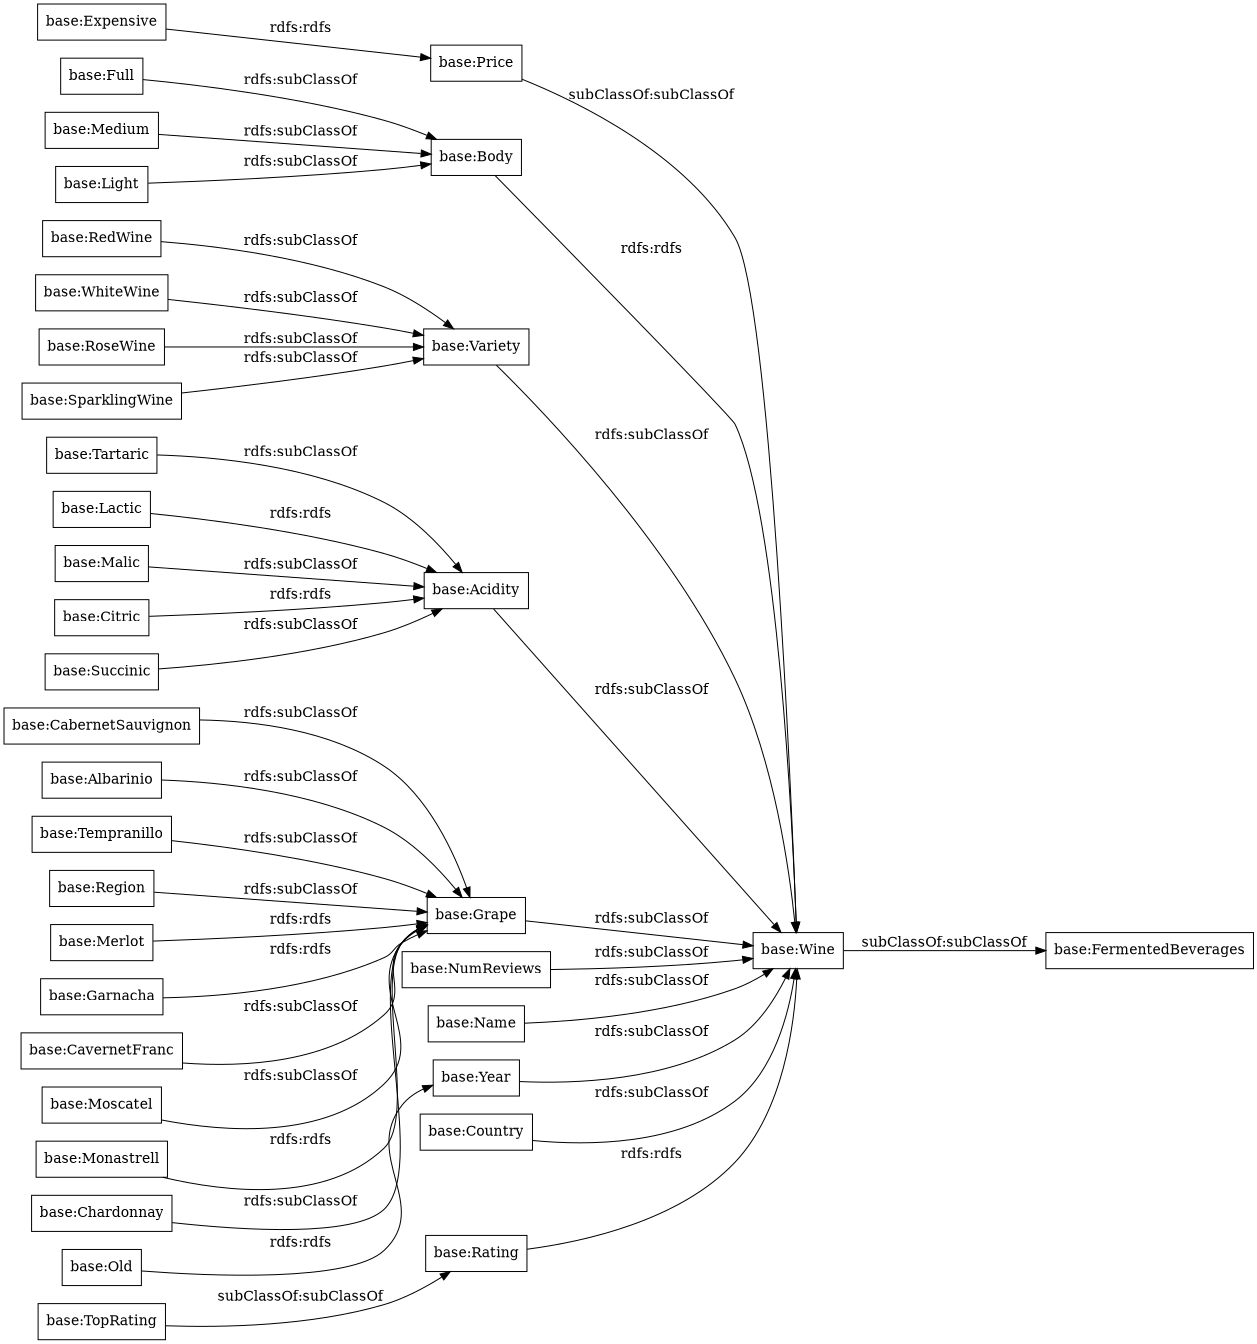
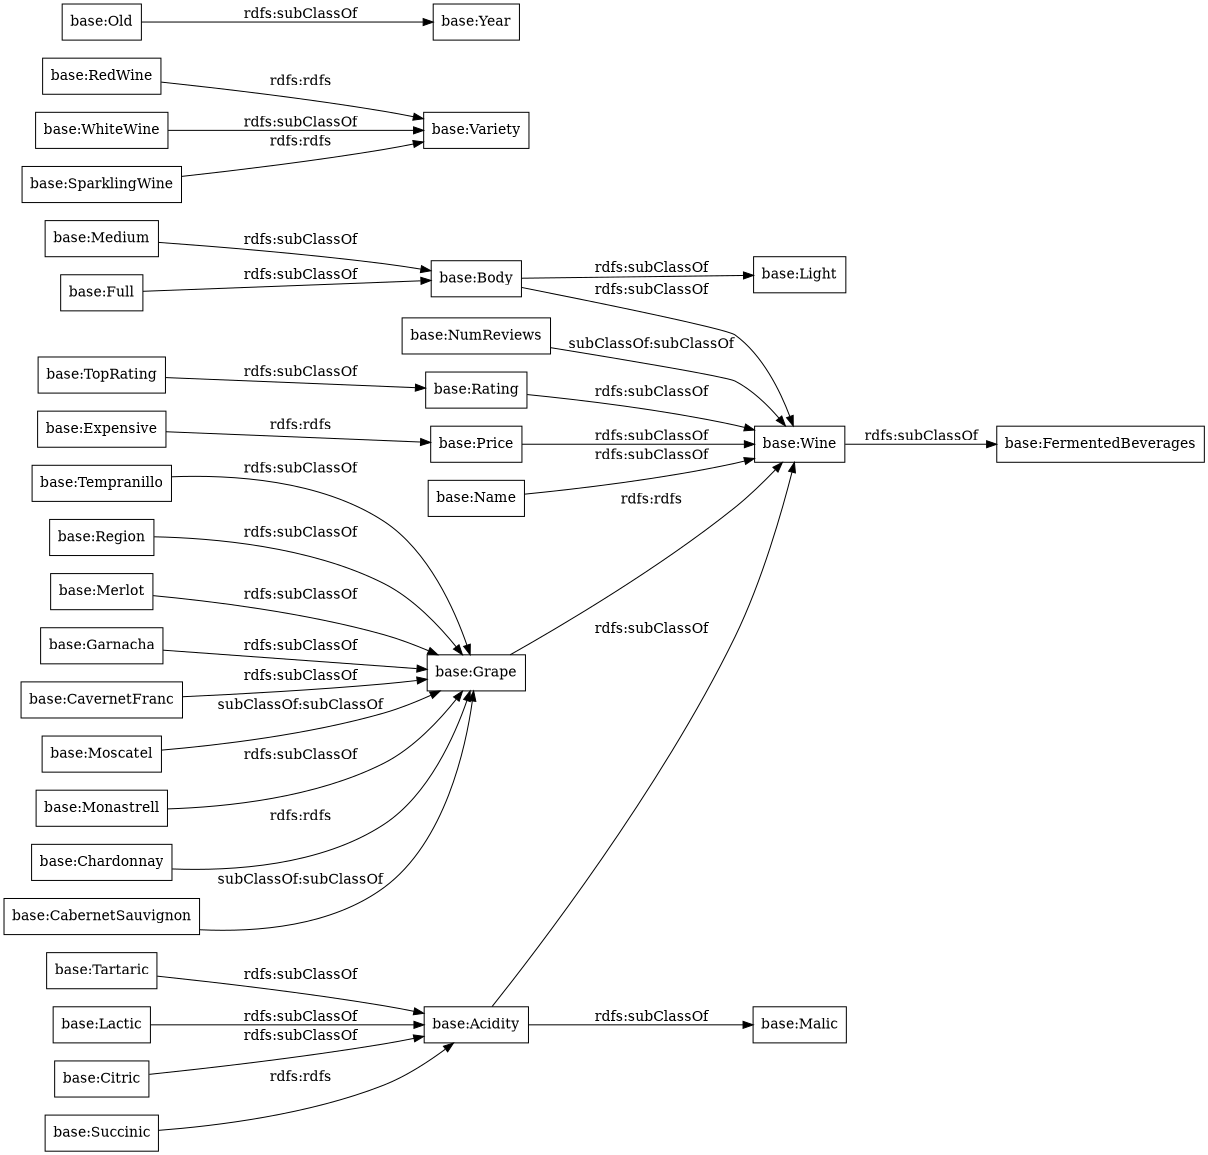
(652, 96) -> (652, 437)
(285, 177) -> (633, 277)
(301, 241) -> (301, 82)
(652, 249) -> (652, 290)
(102, 347) -> none
(301, 358) -> (301, 142)
(301, 514) -> (301, 1017)
(281, 577) -> (636, 1025)
(301, 595) -> (301, 1036)
(700, 616) -> none
(301, 625) -> (301, 1077)
(301, 713) -> (301, 880)
(102, 780) -> none
(652, 919) -> (652, 500)
(301, 920) -> (301, 595)
(945, 943) -> (922, 437)
(301, 950) -> (301, 646)
(652, 953) -> (652, 344)
(670, 1067) -> none
(301, 1076) -> (301, 705)
(476, 1132) -> none
(301, 1141) -> (301, 756)
(652, 1155) -> (652, 393)
(301, 1202) -> (301, 817)
(301, 1243) -> (301, 15)
(301, 1297) -> (301, 373)
